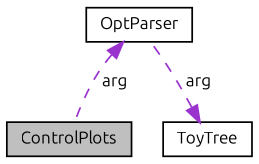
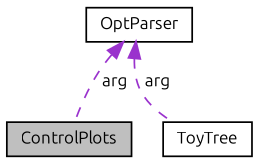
(172, 74) -> (144, 97)
